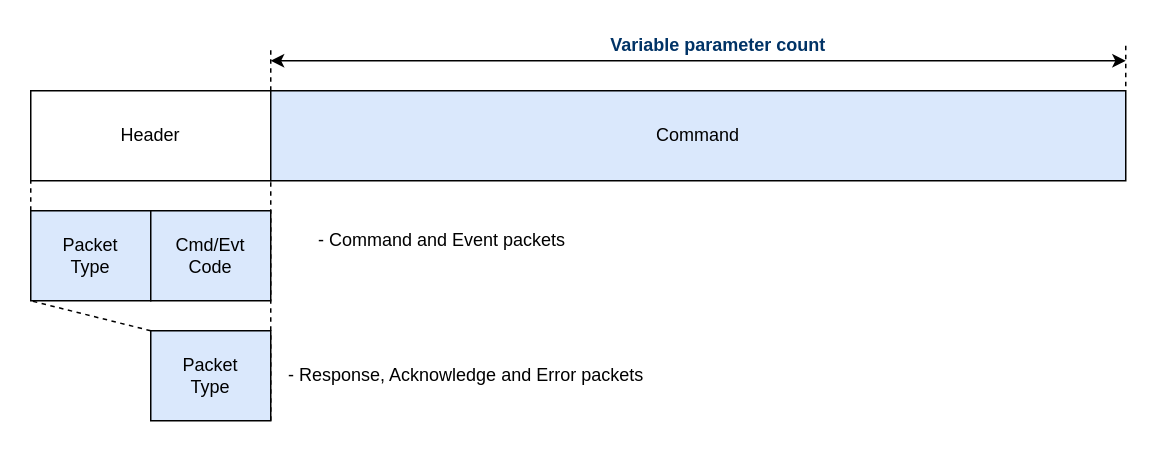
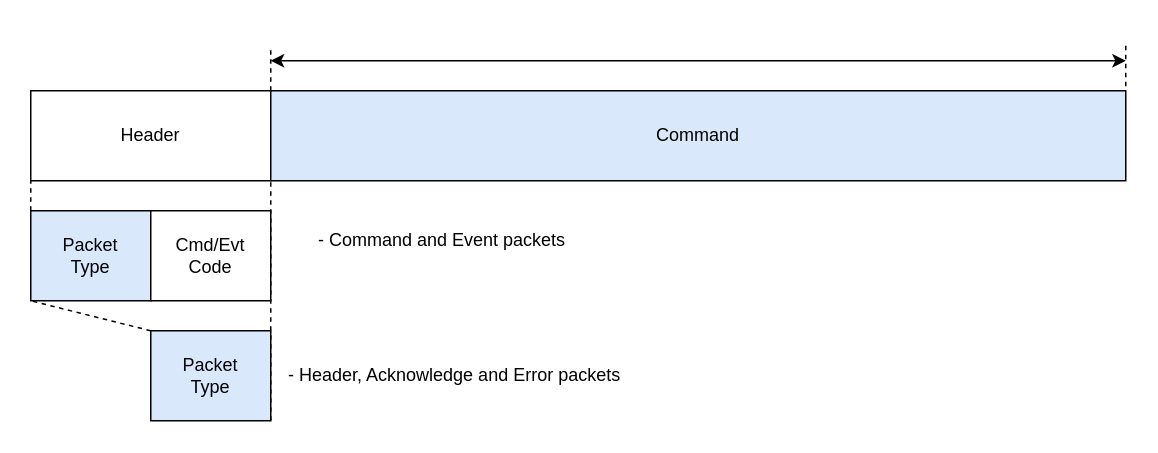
(719, 46) -> none
(211, 256) -> (211, 256)
(479, 376) -> (469, 376)
